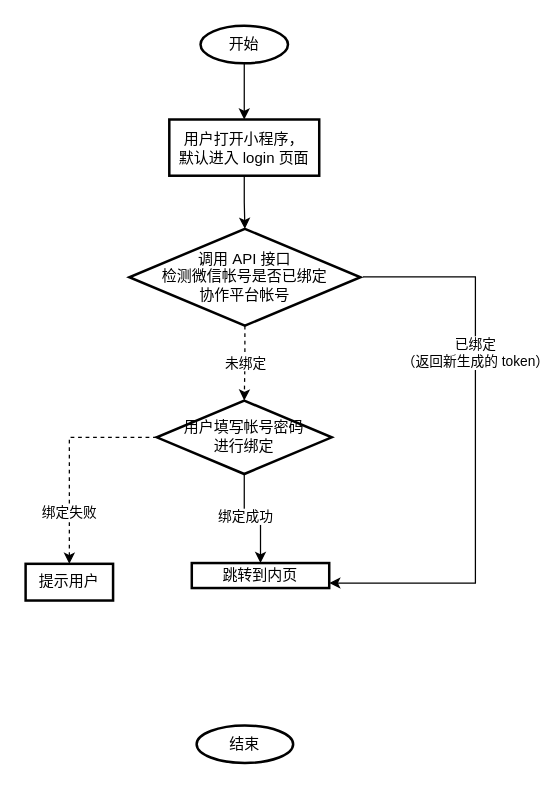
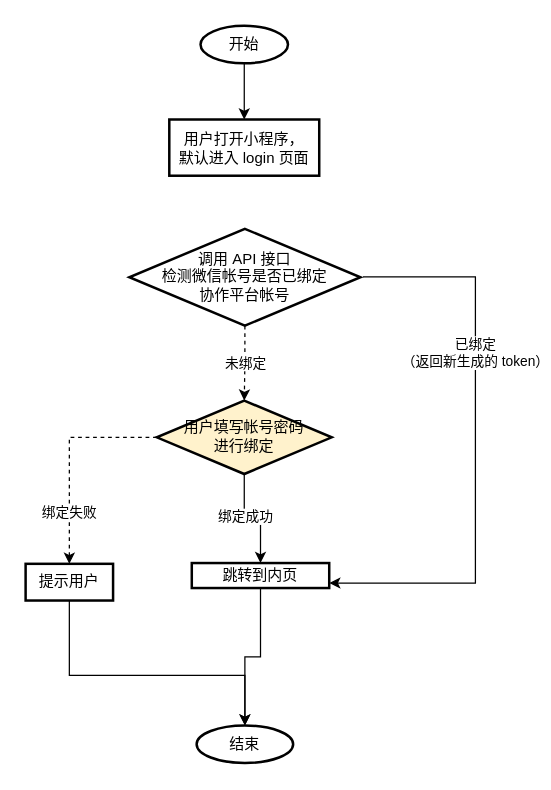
(244, 198) -> none
(244, 437) -> (244, 437)
none -> (261, 638)
none -> (119, 676)
